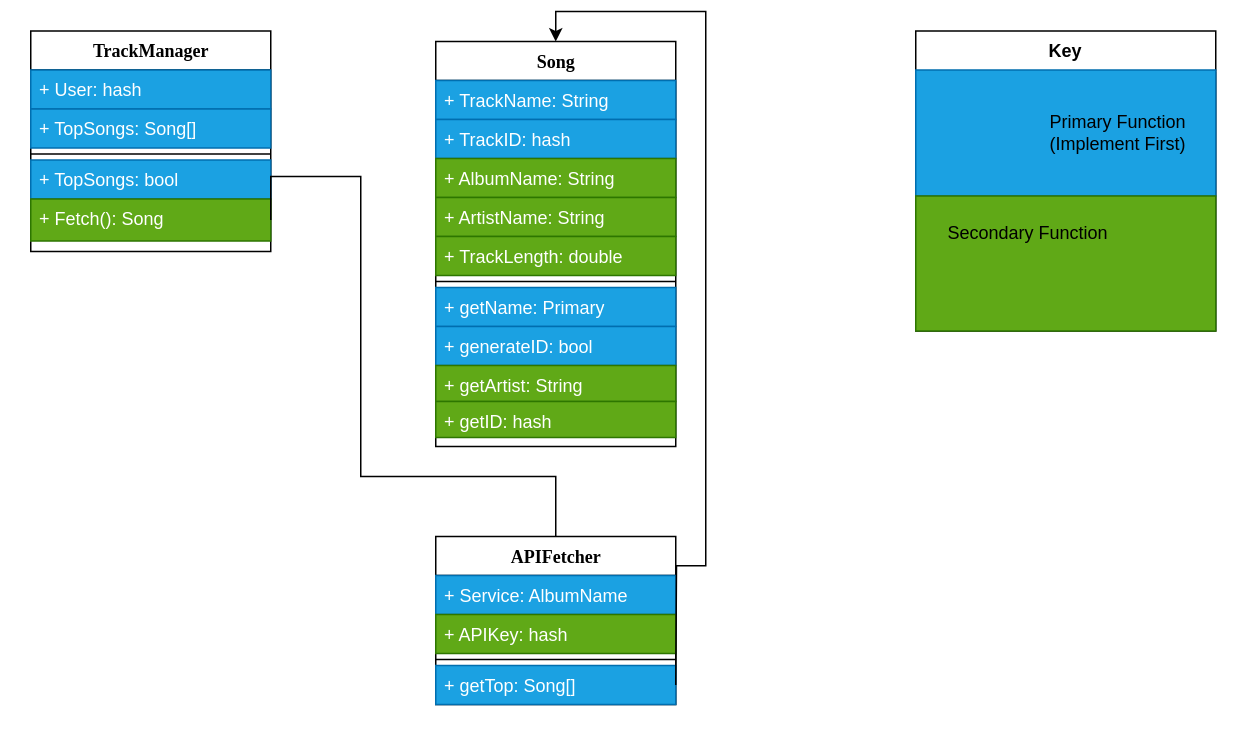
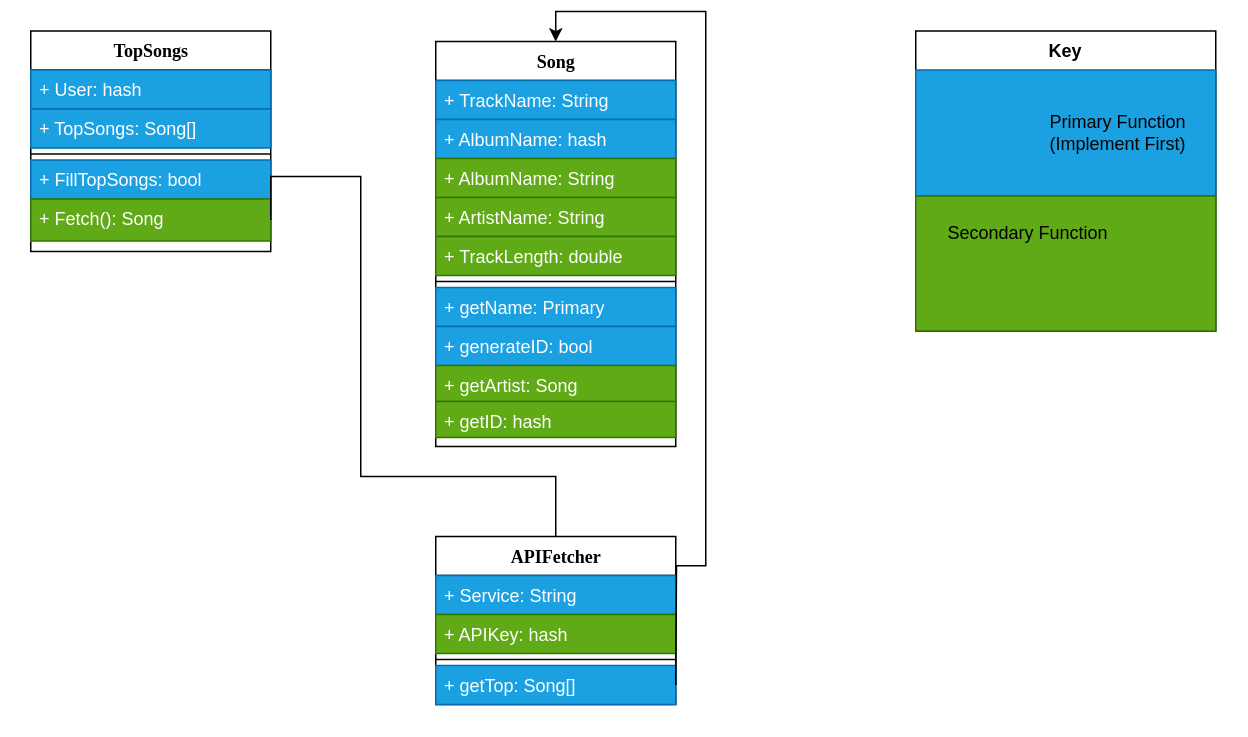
(152, 52) -> (152, 52)
(513, 141) -> (521, 141)
(111, 181) -> (124, 181)
(529, 387) -> (521, 387)
(534, 597) -> (519, 597)
